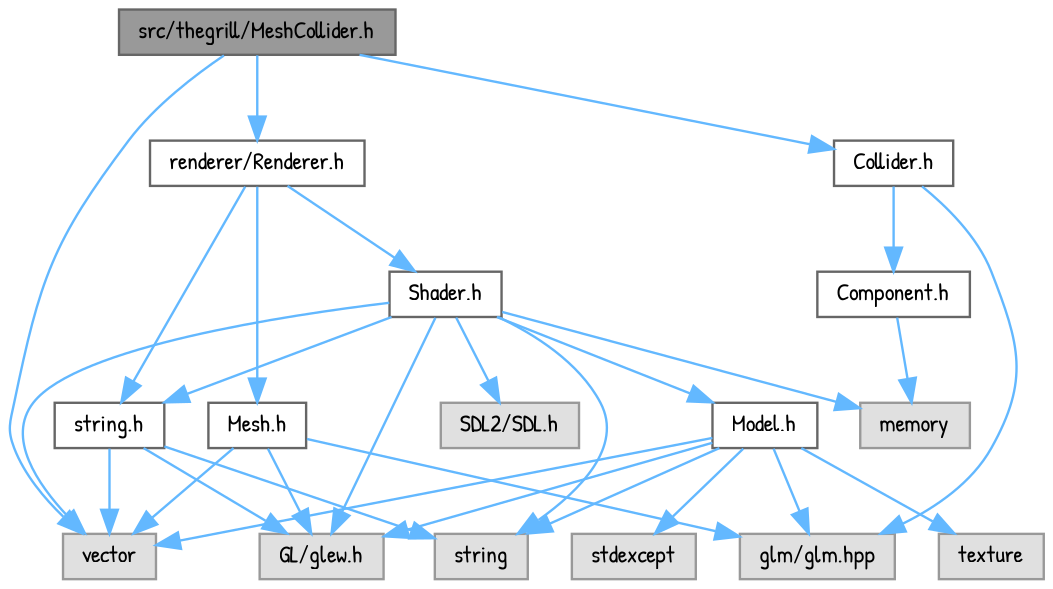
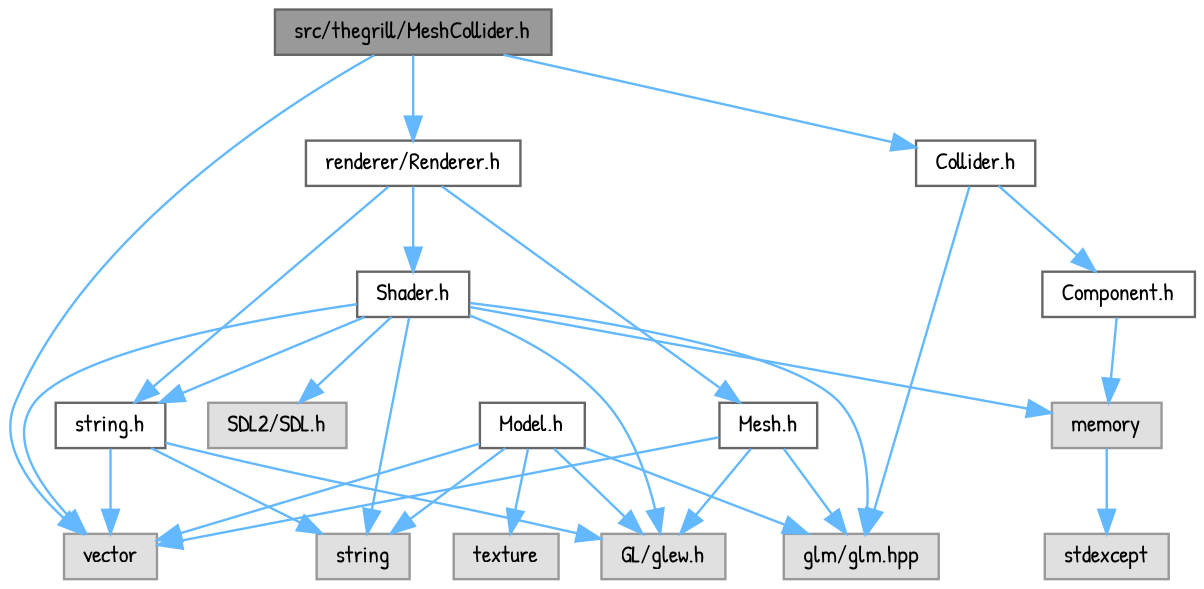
(594, 355) -> (820, 388)
(708, 483) -> (1107, 479)
